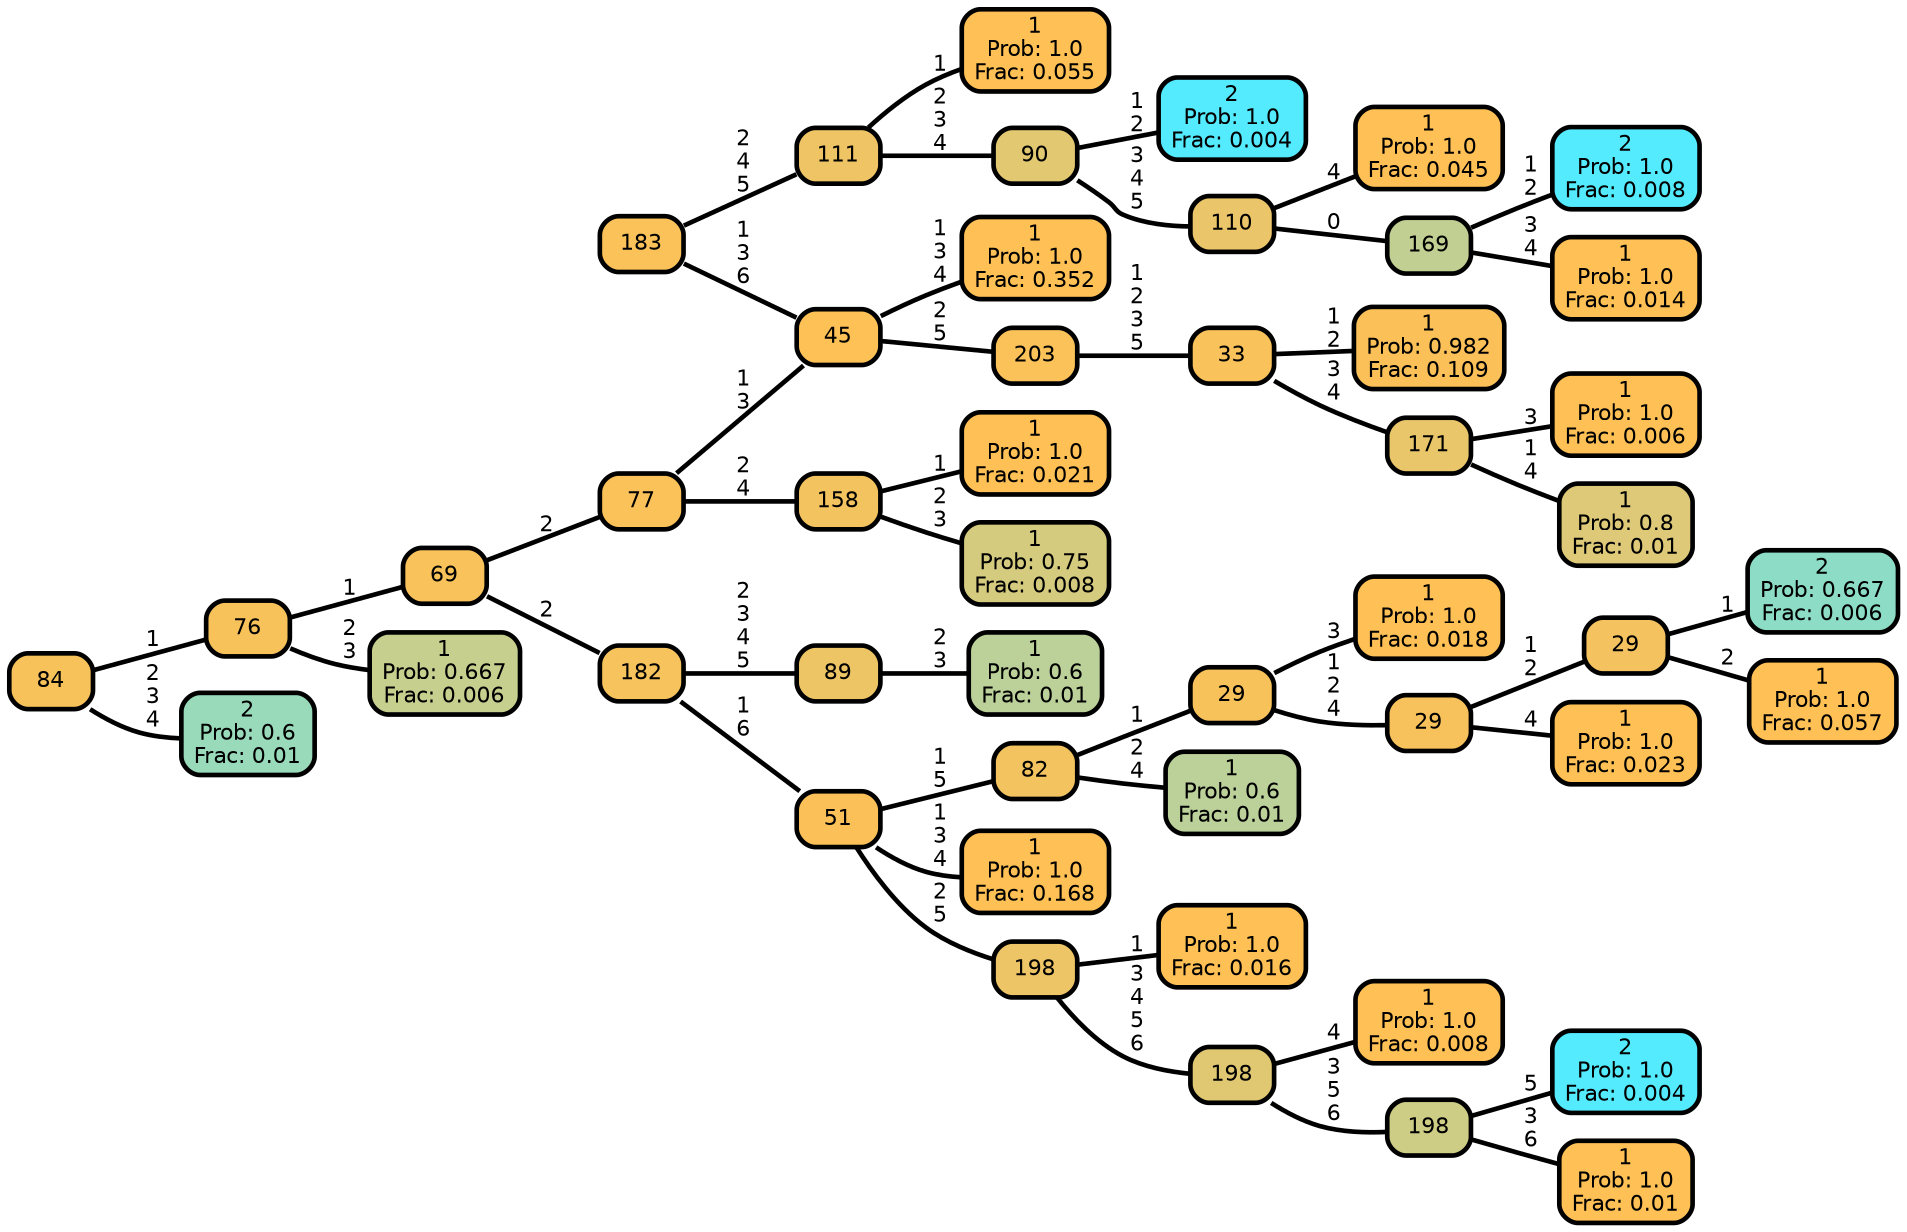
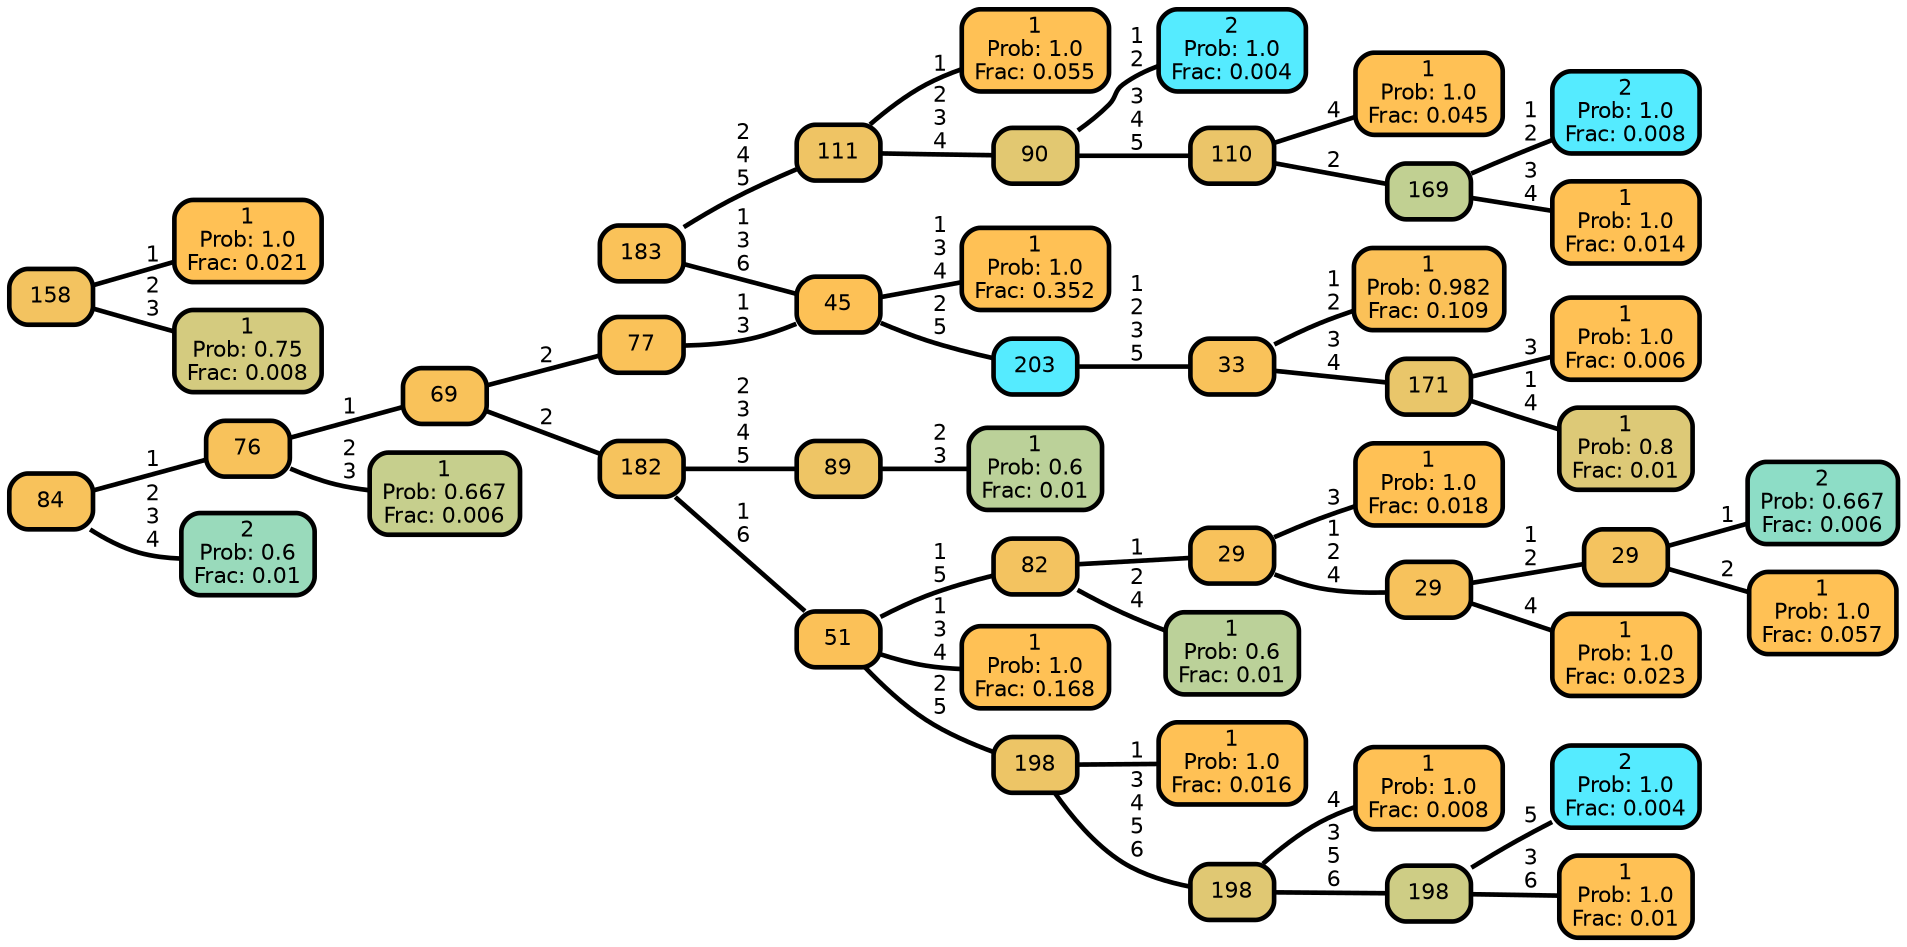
(1331, 223) -> (1331, 161)
(1035, 356) -> (1035, 367)
(740, 501) -> none
